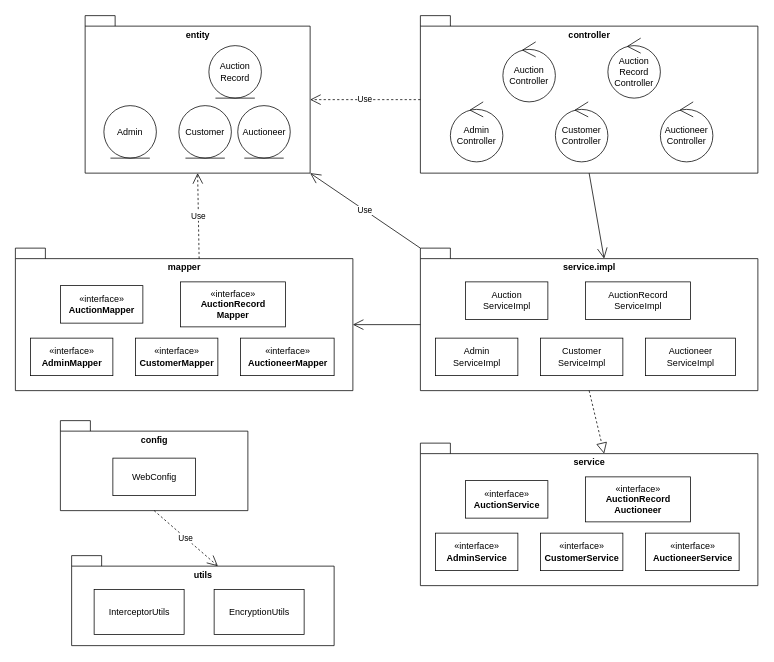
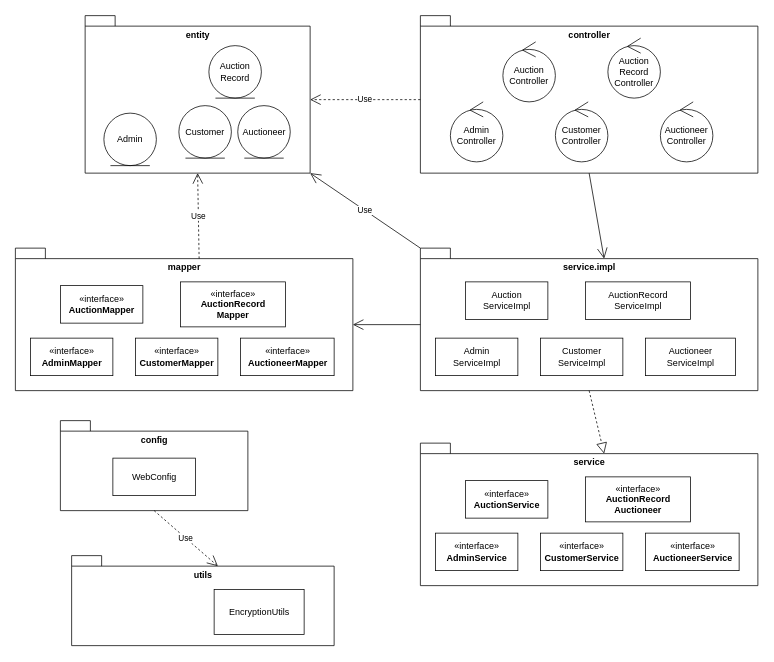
(130, 132) -> (130, 139)
(139, 612) -> none
